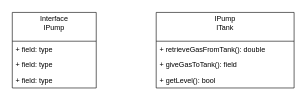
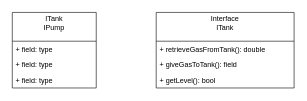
(54, 19) -> (54, 19)
(225, 19) -> (225, 19)
